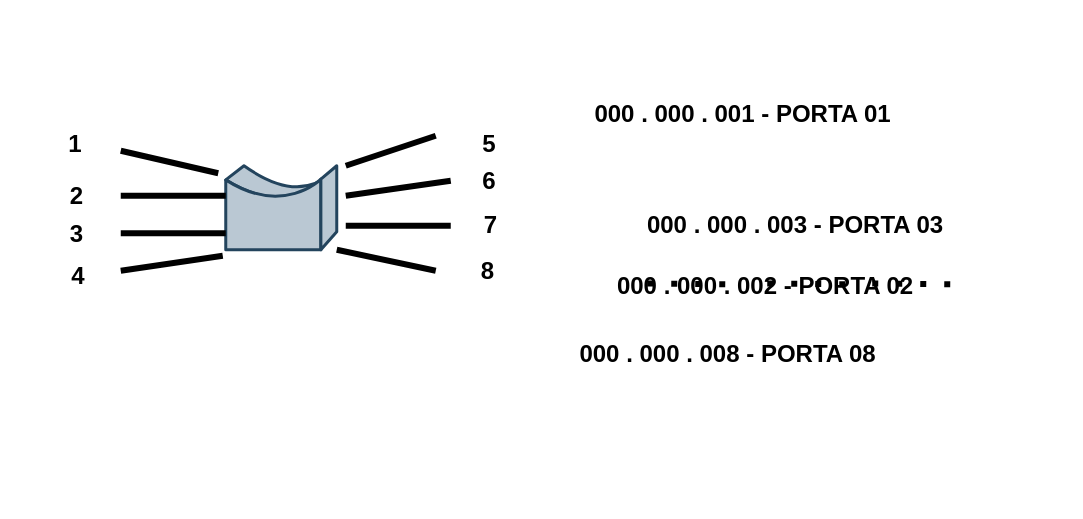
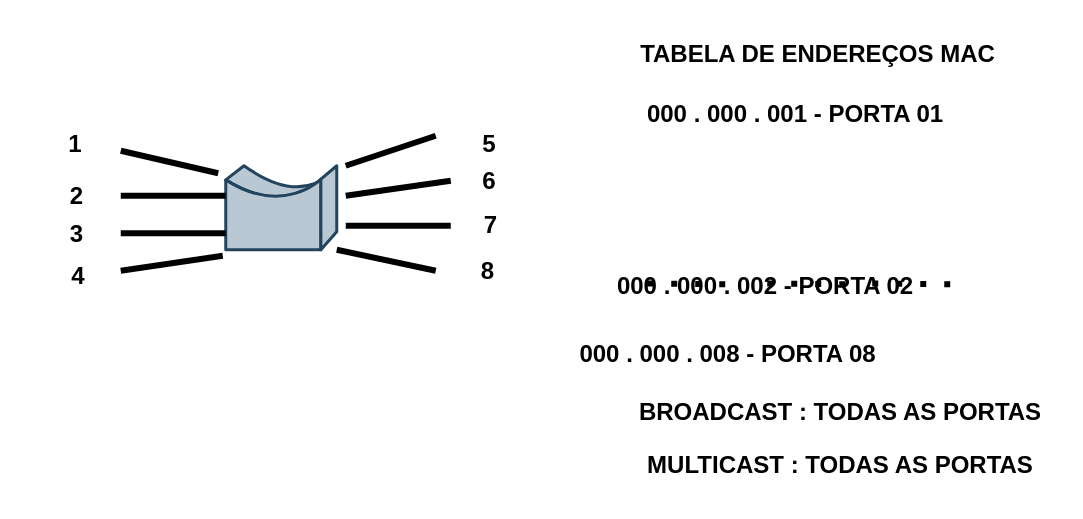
none -> (818, 53)
(743, 113) -> (796, 113)
(796, 224) -> none
none -> (841, 412)
none -> (841, 464)
